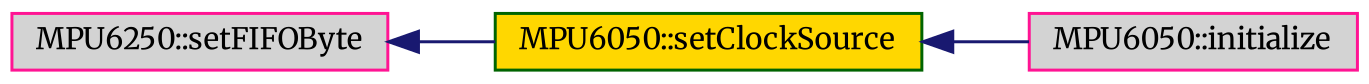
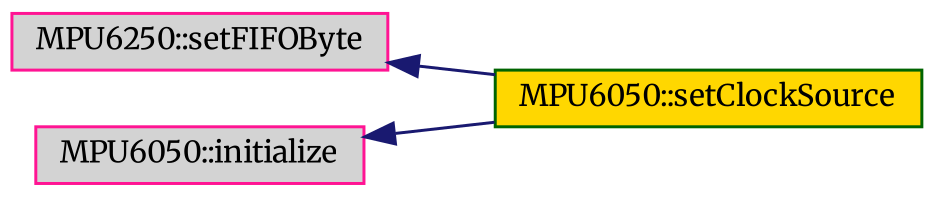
(991, 42) -> (445, 128)
